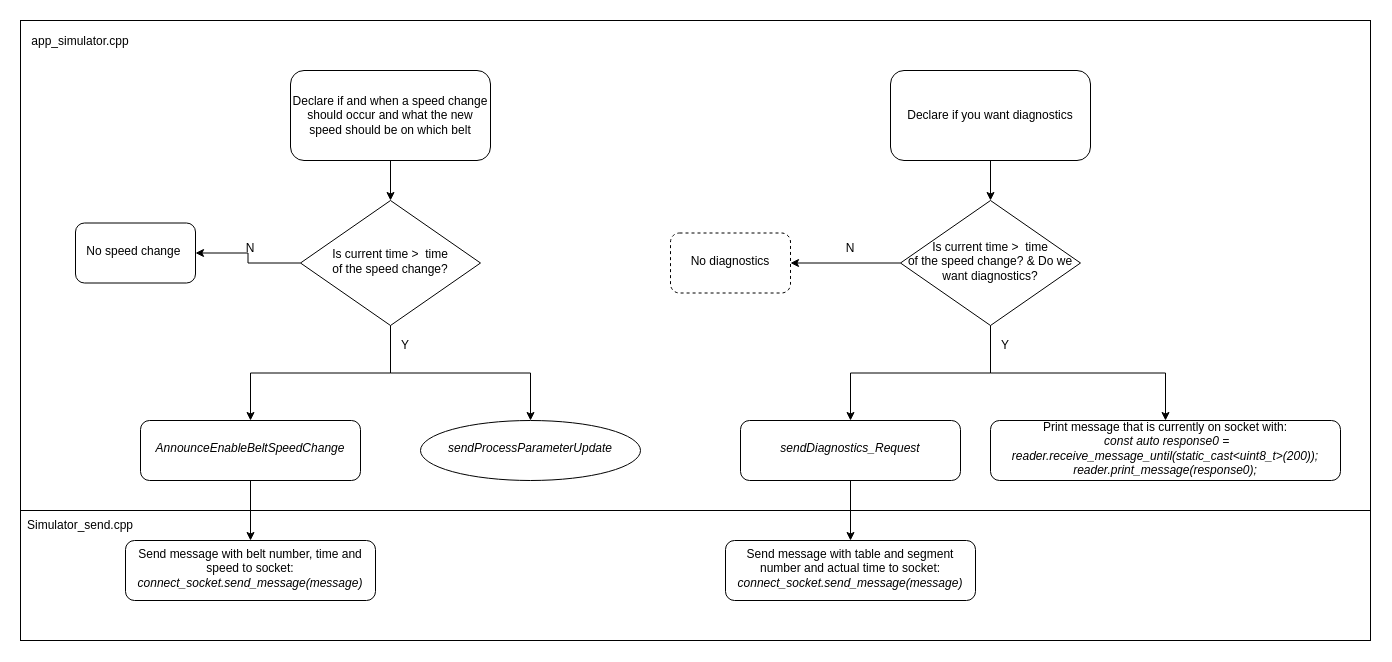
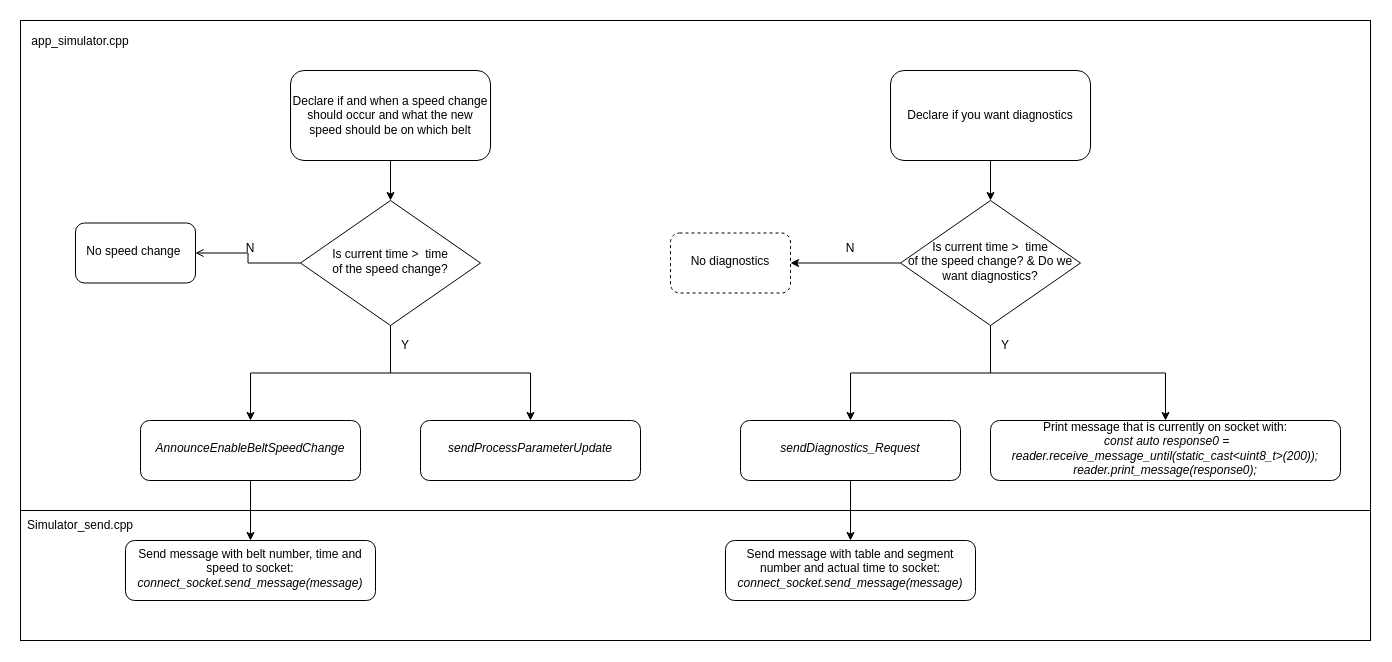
(204, 253) -> (202, 253)
(531, 451) -> (531, 451)
